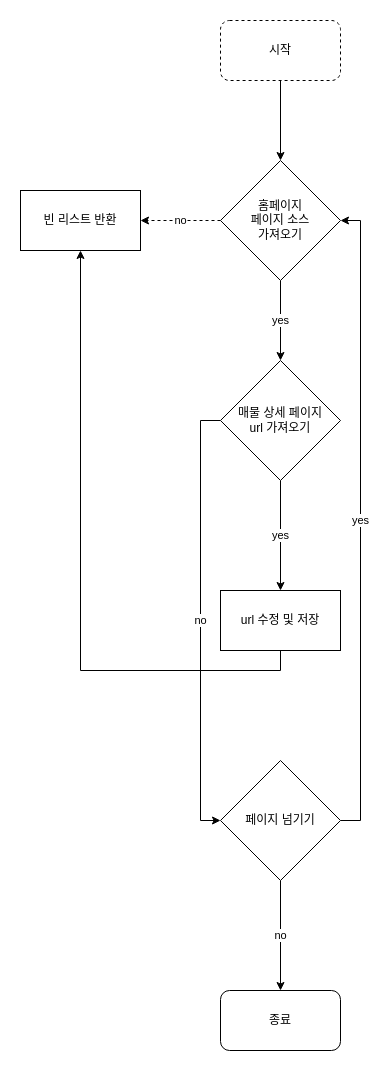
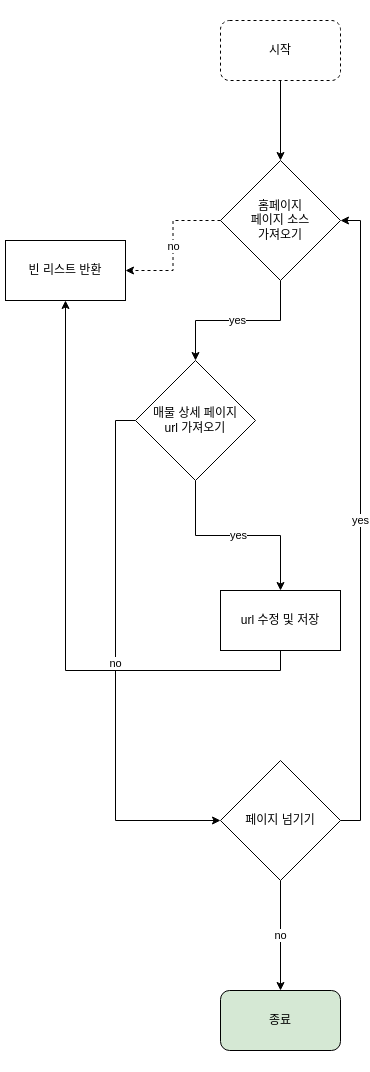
(81, 221) -> (66, 271)
(281, 421) -> (196, 421)
(281, 1021) -> (281, 1021)
